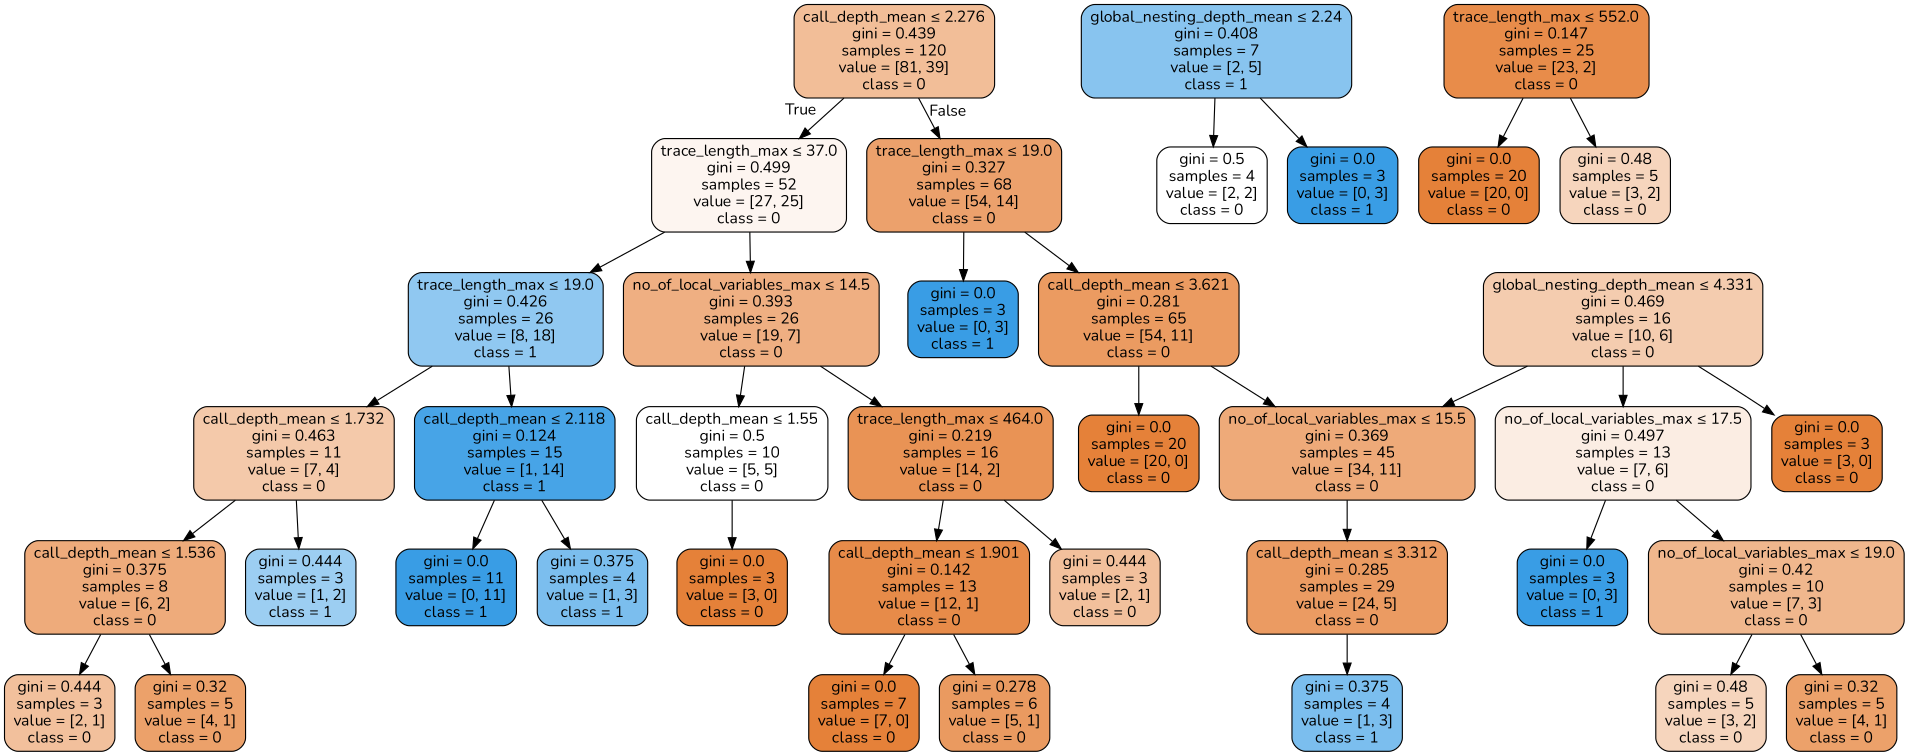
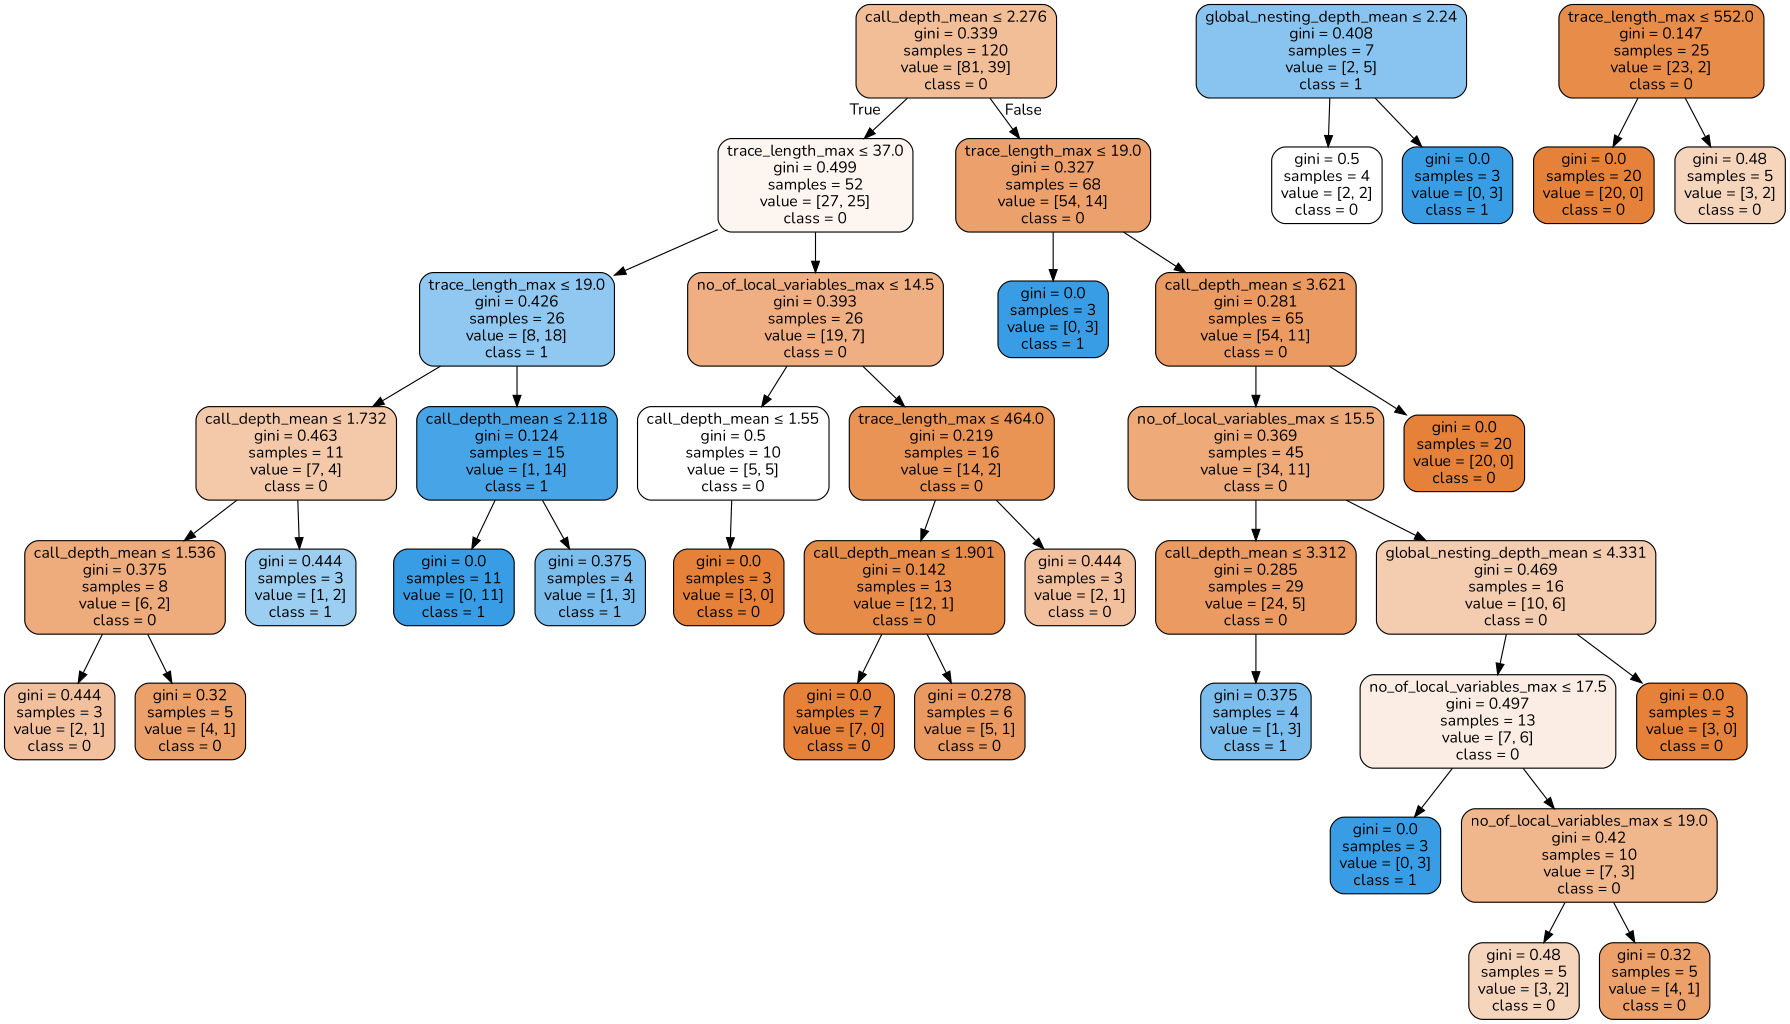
(894, 34) -> (956, 34)
(1490, 384) -> (1381, 518)
